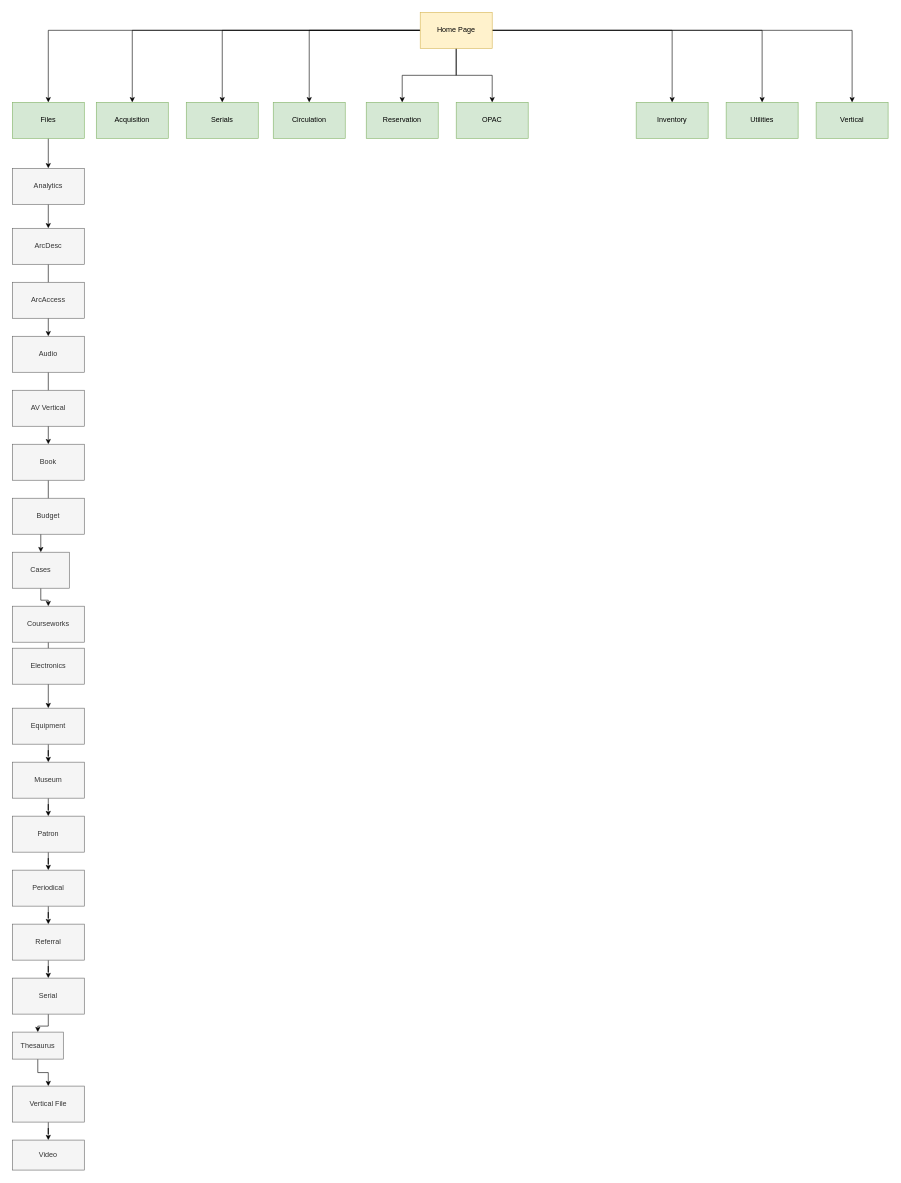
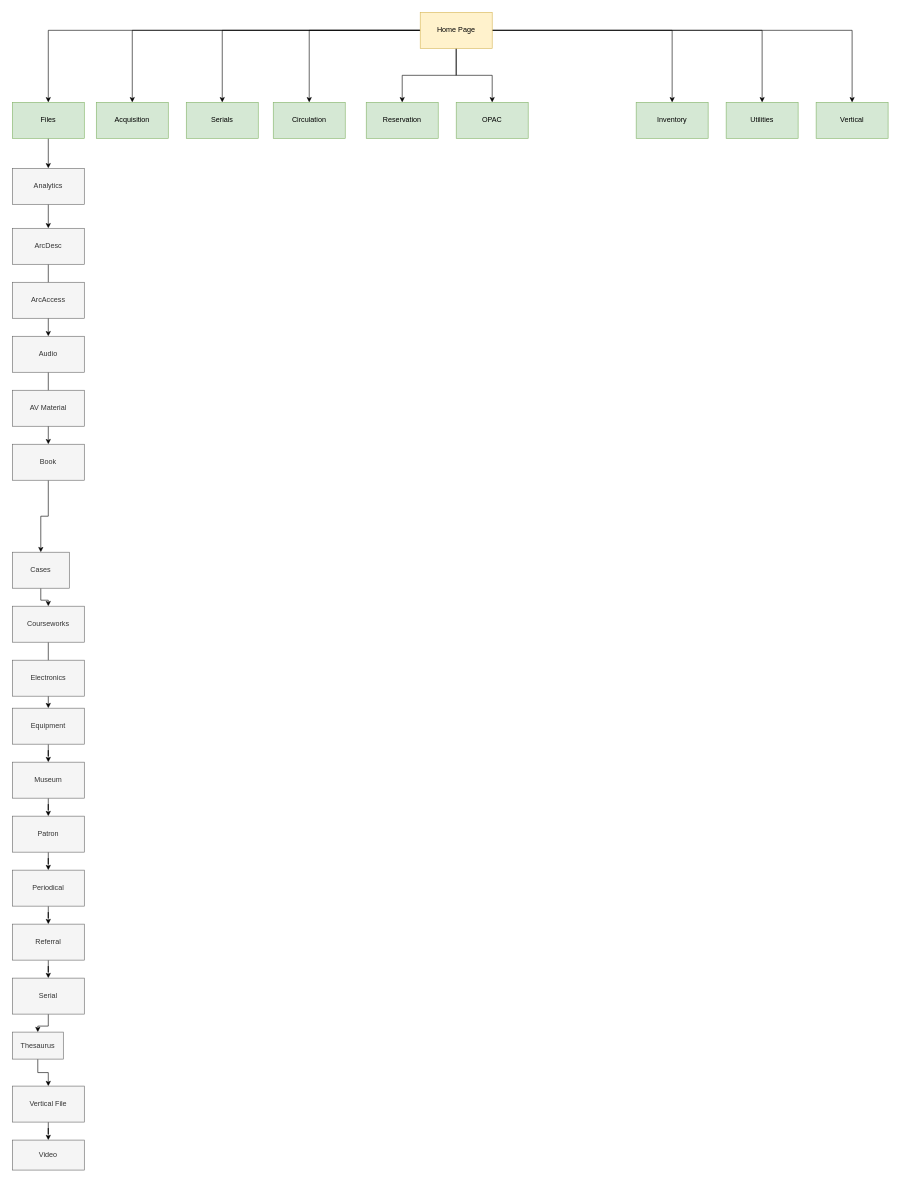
(48, 408) -> (48, 408)
(48, 516) -> none
(48, 666) -> (48, 678)
